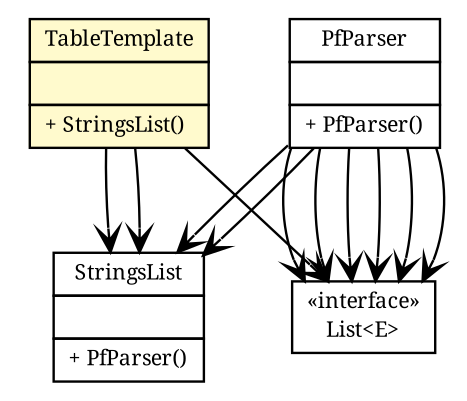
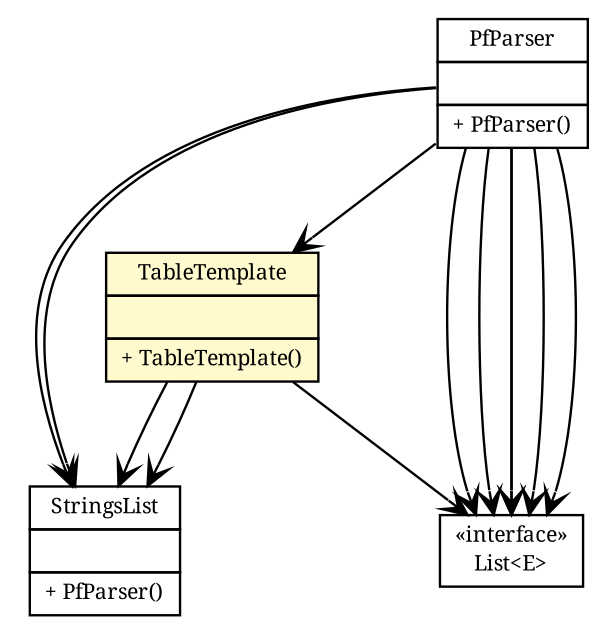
(116, 125) -> (212, 359)
none -> (374, 191)
